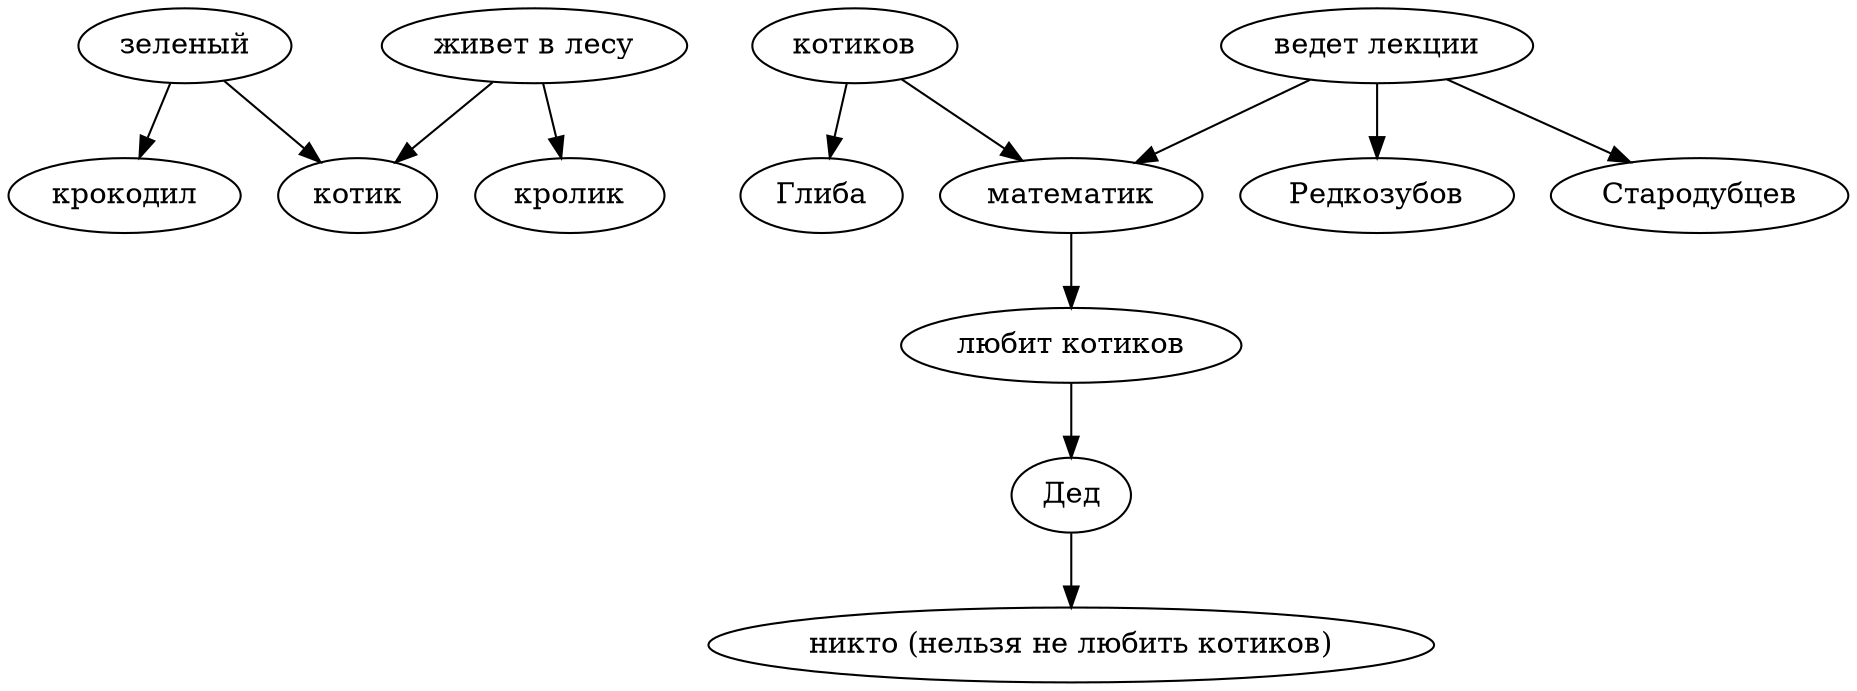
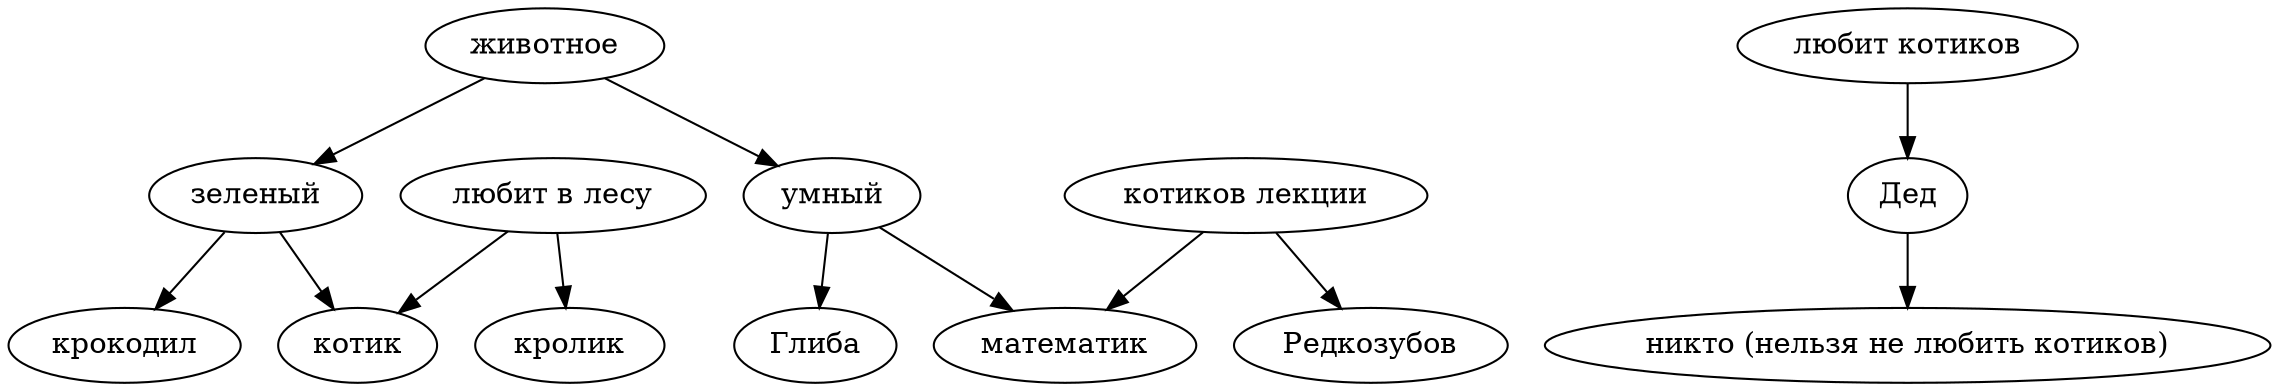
(534, 46) -> (553, 196)
none -> (545, 46)
(855, 46) -> (832, 196)
(1377, 46) -> (1246, 196)
(1700, 196) -> none
(1071, 260) -> none
